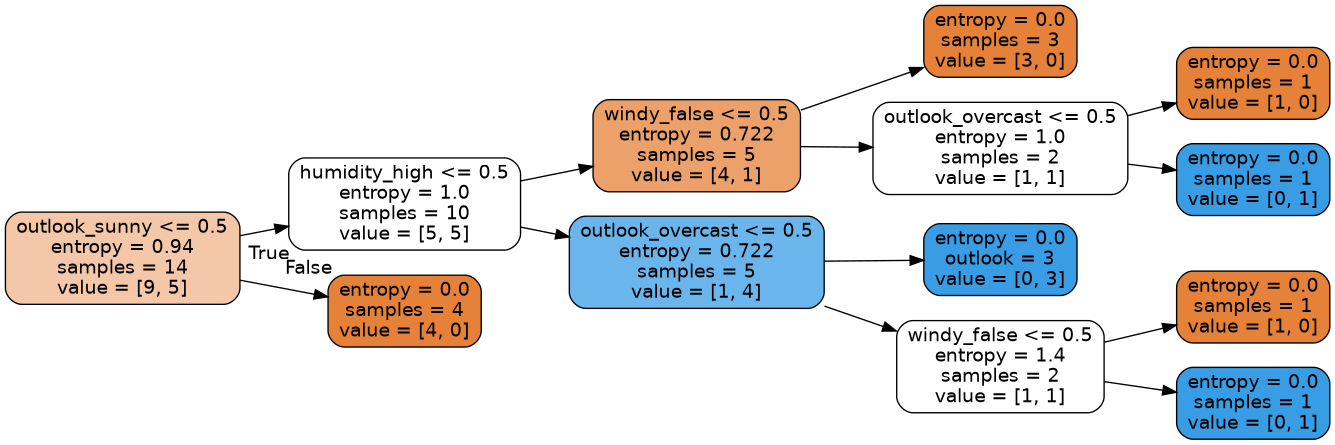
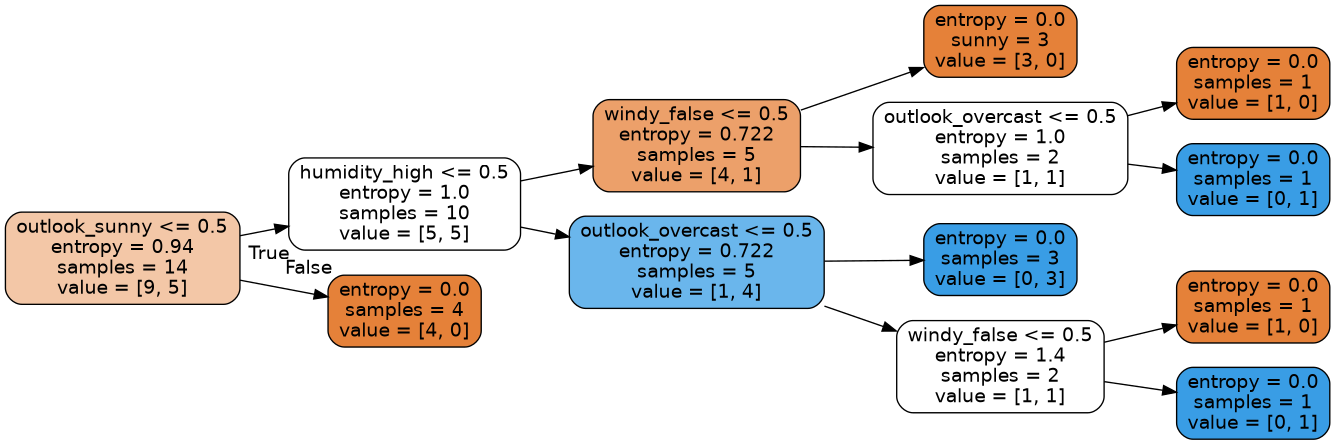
(1000, 41) -> (1000, 41)
(1000, 260) -> (1000, 260)
